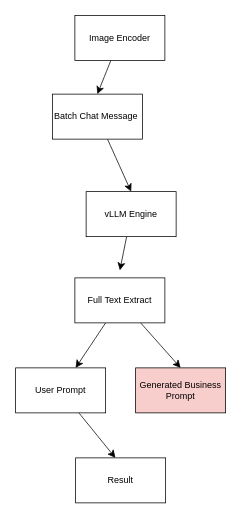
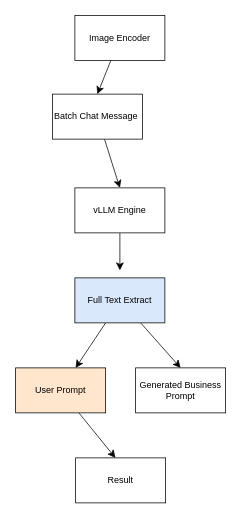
(131, 214) -> (120, 210)
(120, 300) -> (120, 300)
(60, 390) -> (60, 390)
(180, 390) -> (180, 390)
